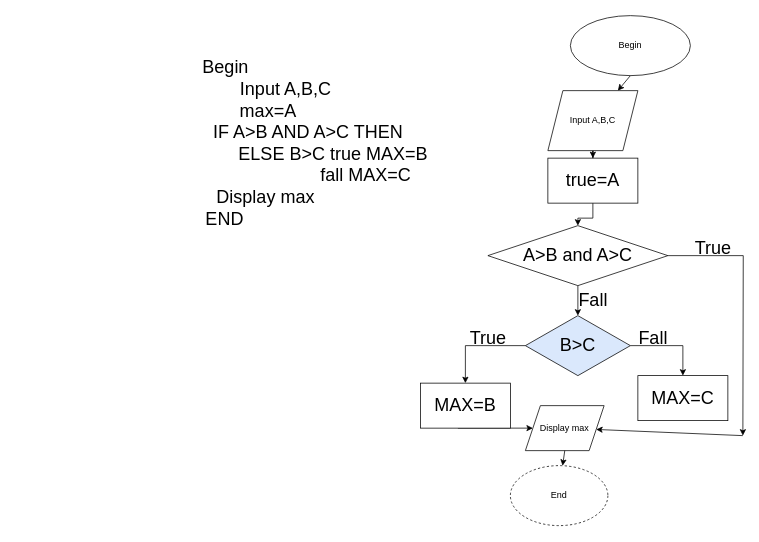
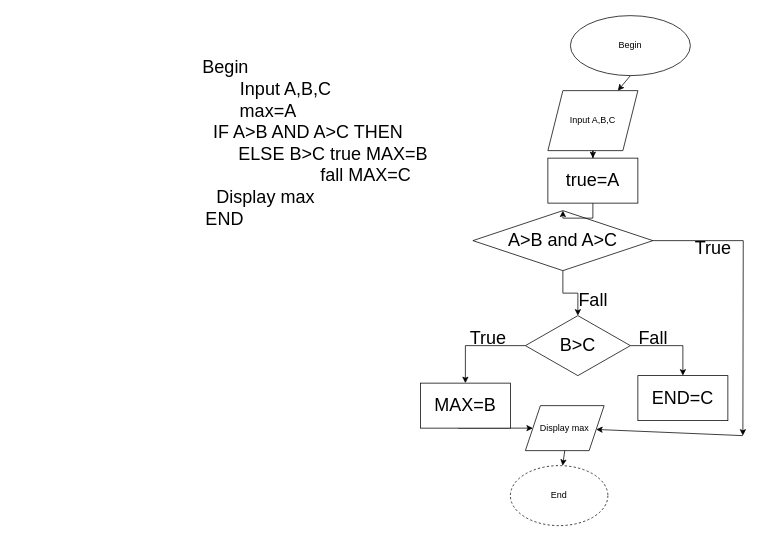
(578, 255) -> (563, 240)
(578, 345) -> (578, 345)
(683, 398) -> (683, 398)
